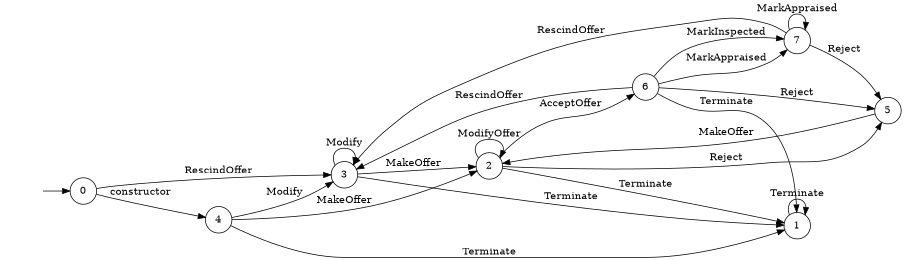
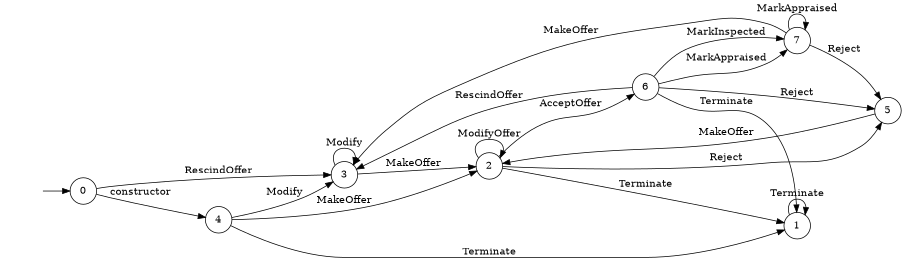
(571, 31) -> (571, 31)
(567, 206) -> none
